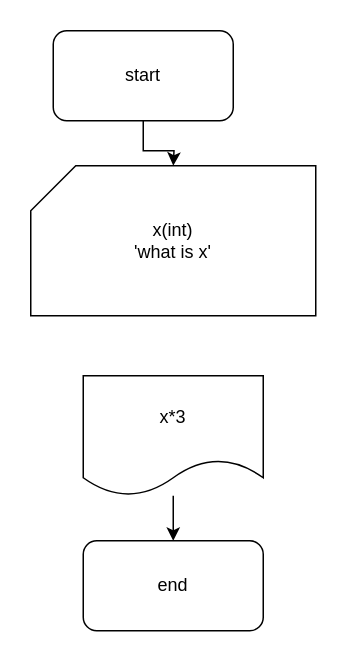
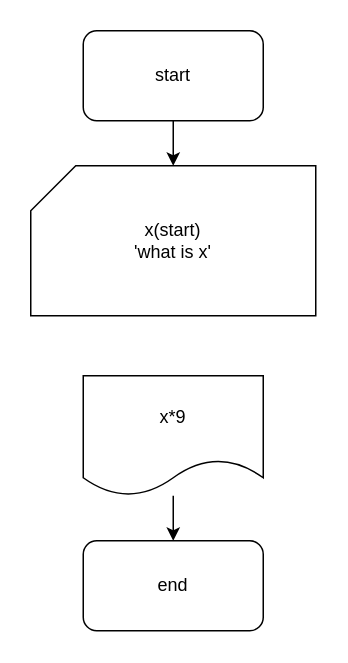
(143, 76) -> (173, 76)
(173, 241) -> (173, 241)
(173, 418) -> (173, 418)
